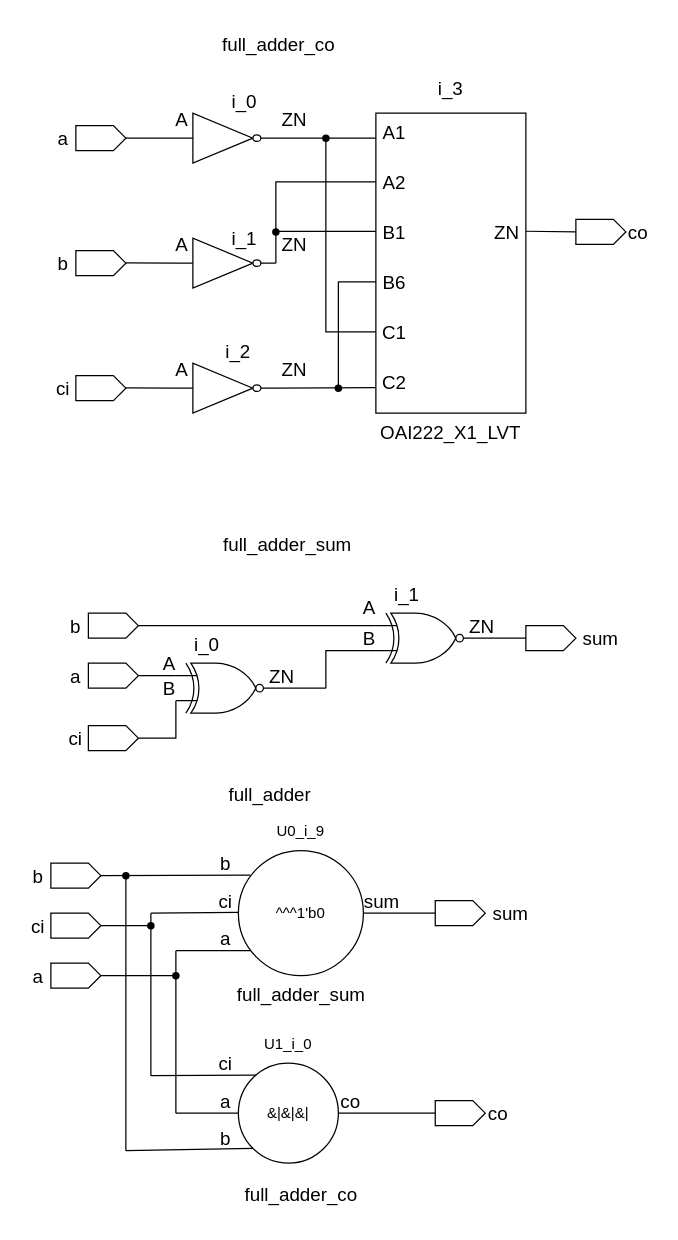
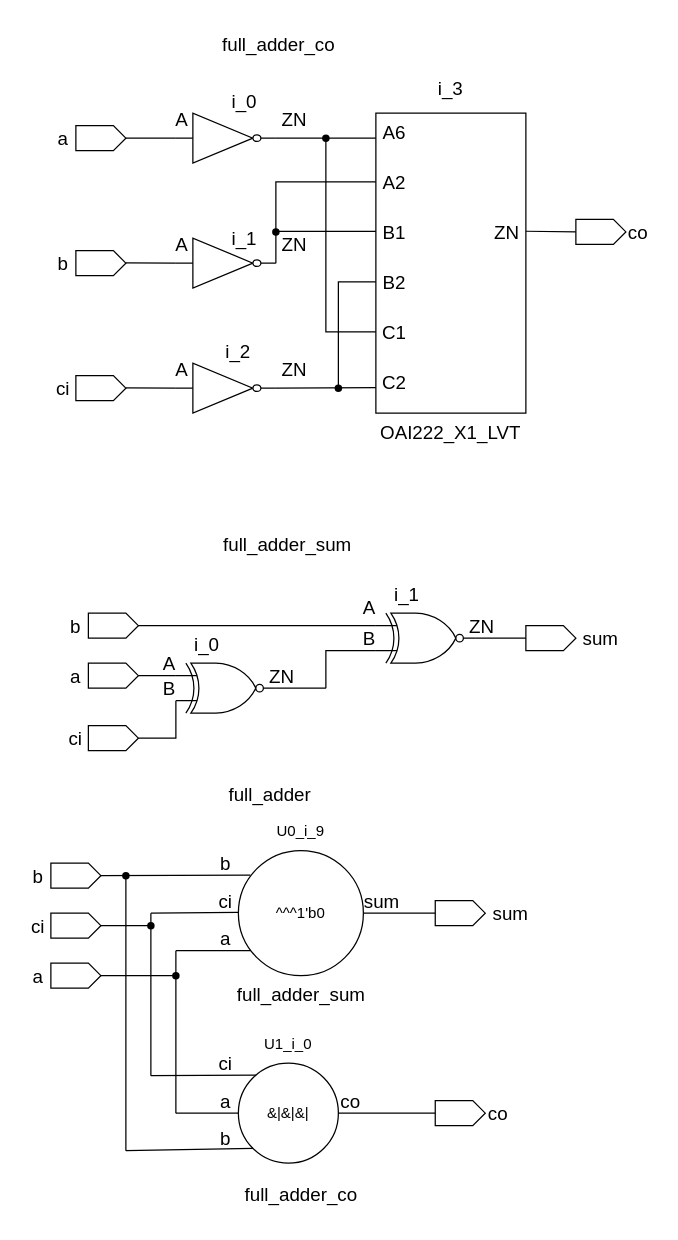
(394, 132) -> (394, 132)
(394, 282) -> (394, 282)
